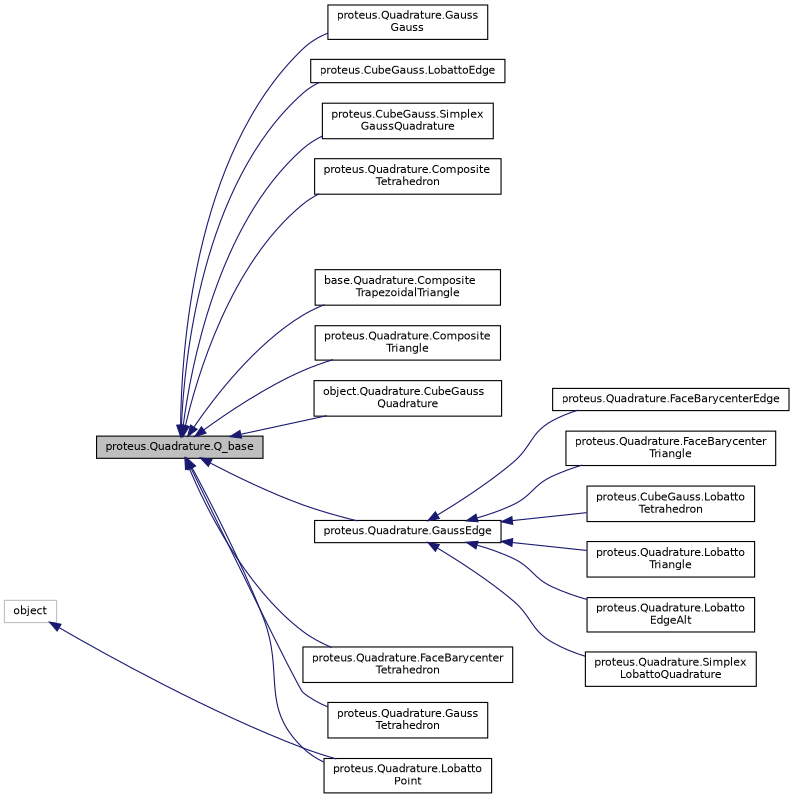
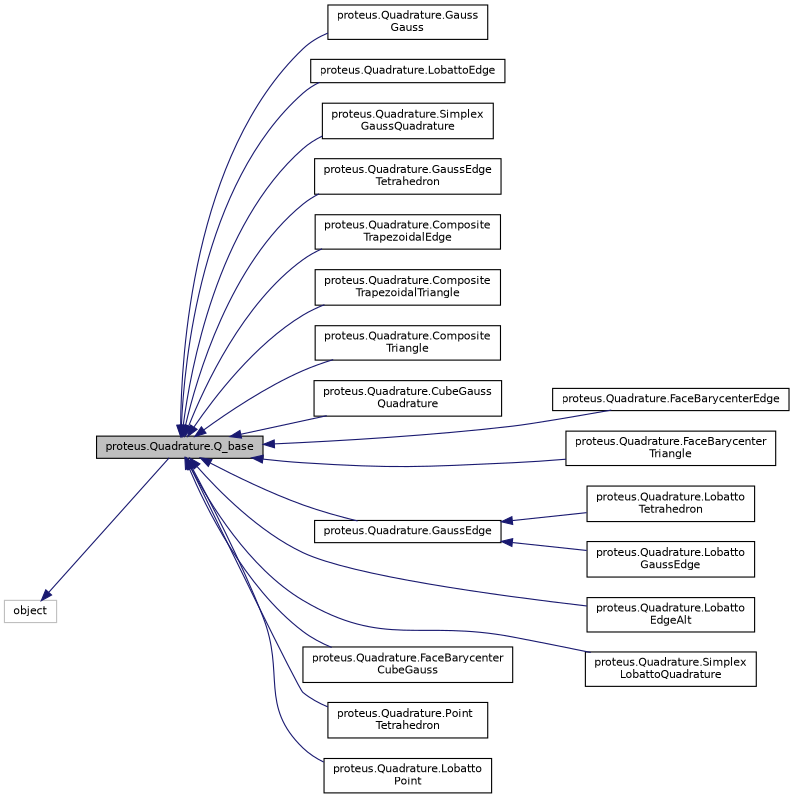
(408, 71) -> (408, 71)
(408, 121) -> (408, 121)
(408, 176) -> (408, 176)
none -> (408, 232)
(408, 287) -> (408, 287)
(408, 398) -> (408, 398)
(511, 464) -> (444, 433)
(530, 493) -> (414, 466)
(671, 504) -> (671, 504)
(671, 559) -> (671, 559)
(532, 572) -> (376, 574)
(514, 601) -> (358, 624)
(408, 665) -> (408, 665)
(195, 700) -> (109, 525)
(408, 720) -> (408, 720)
